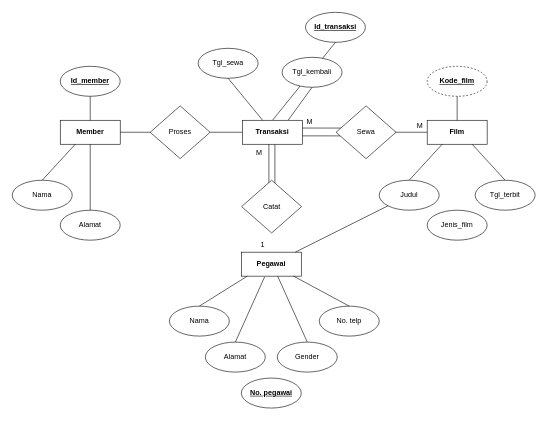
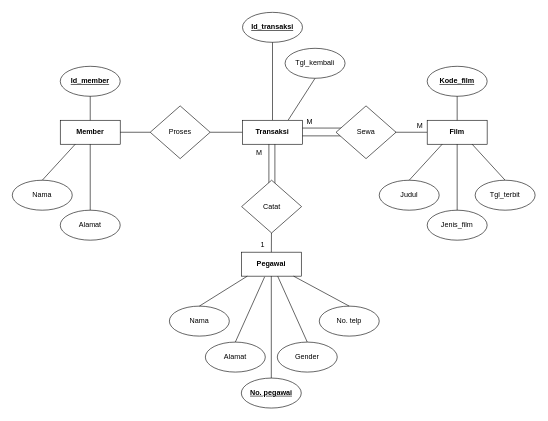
(336, 27) -> (273, 27)
(228, 63) -> none
(312, 72) -> (315, 63)
(458, 81) -> (458, 81)
(246, 99) -> none
none -> (458, 177)
(341, 229) -> (272, 327)
none -> (272, 242)
